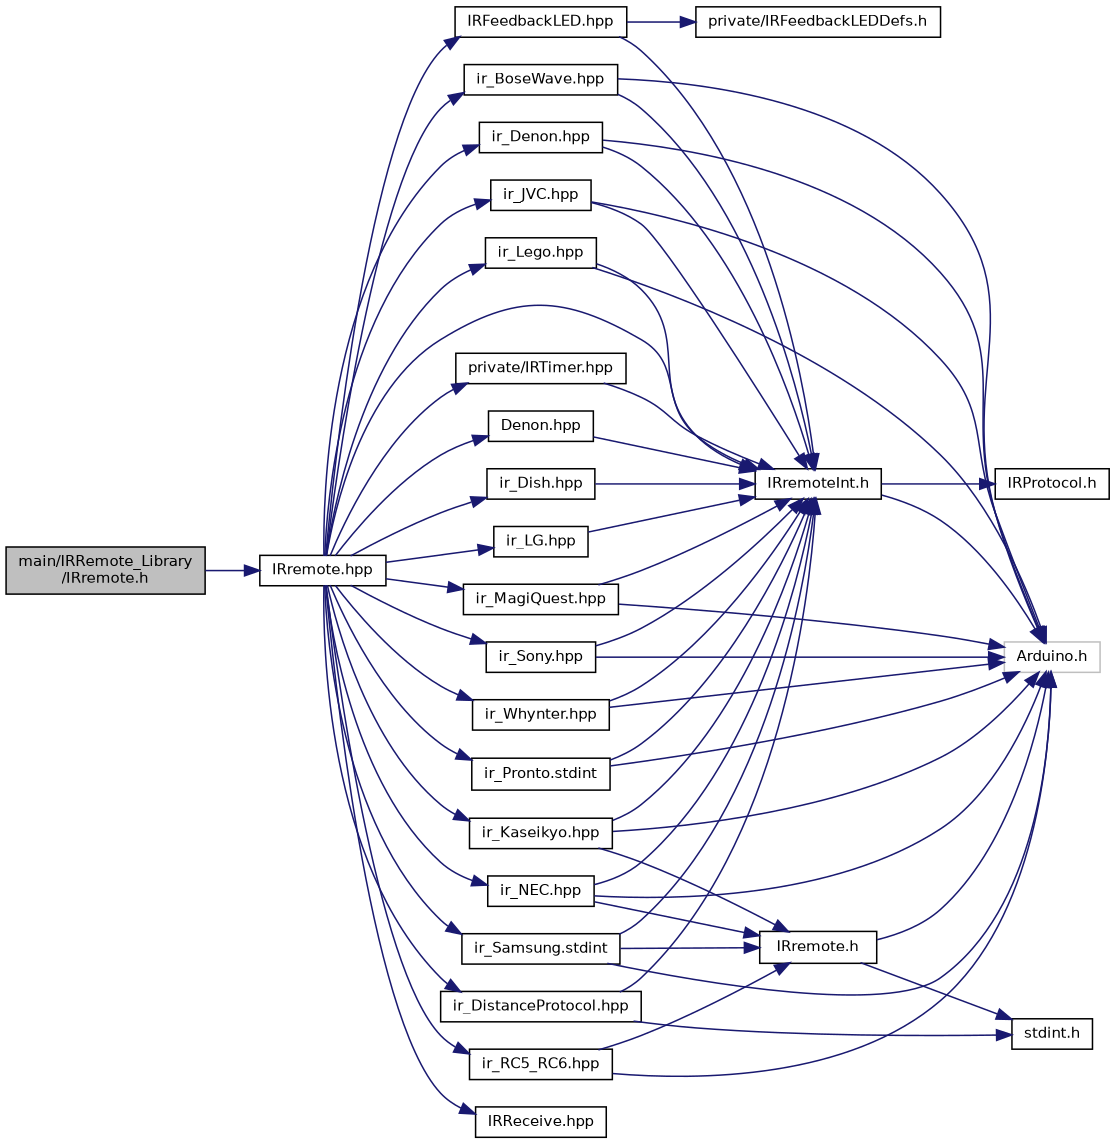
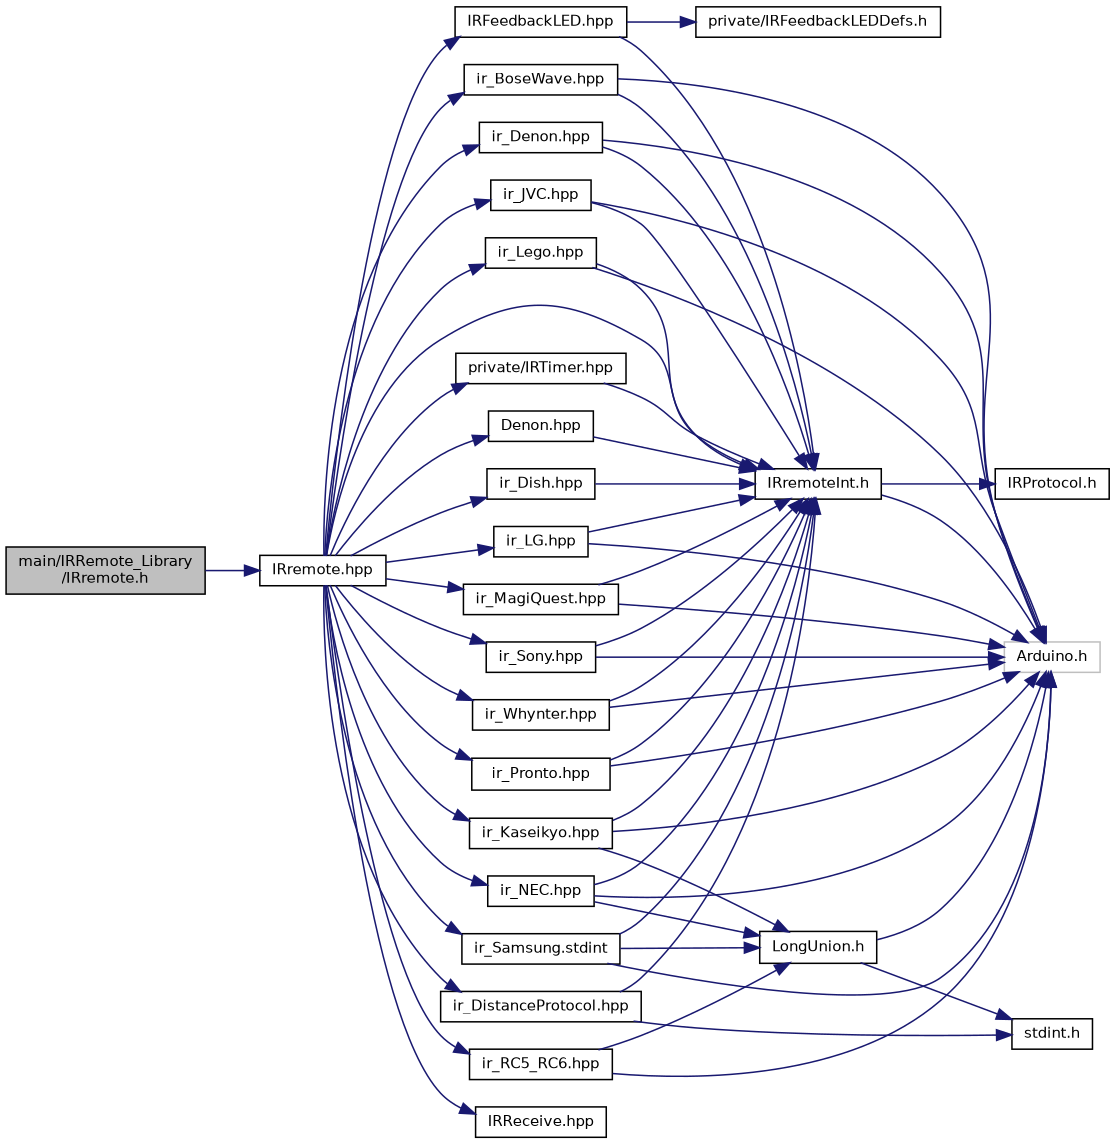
none -> (828, 573)
(541, 774) -> (541, 774)
(818, 947) -> (818, 947)
